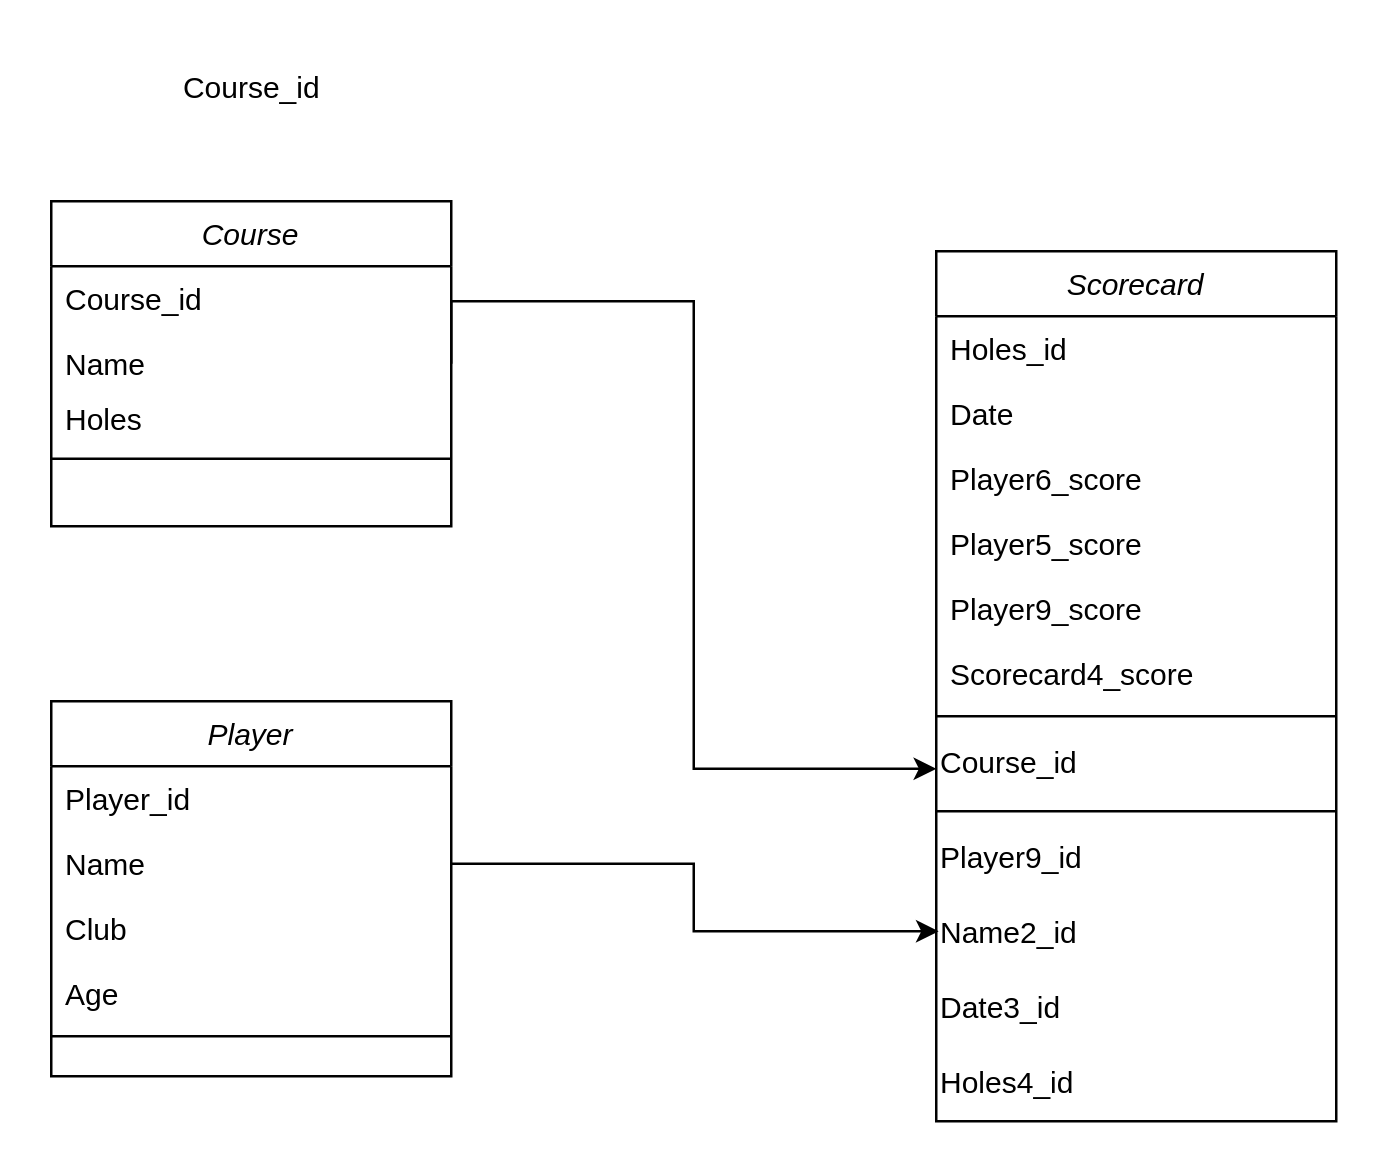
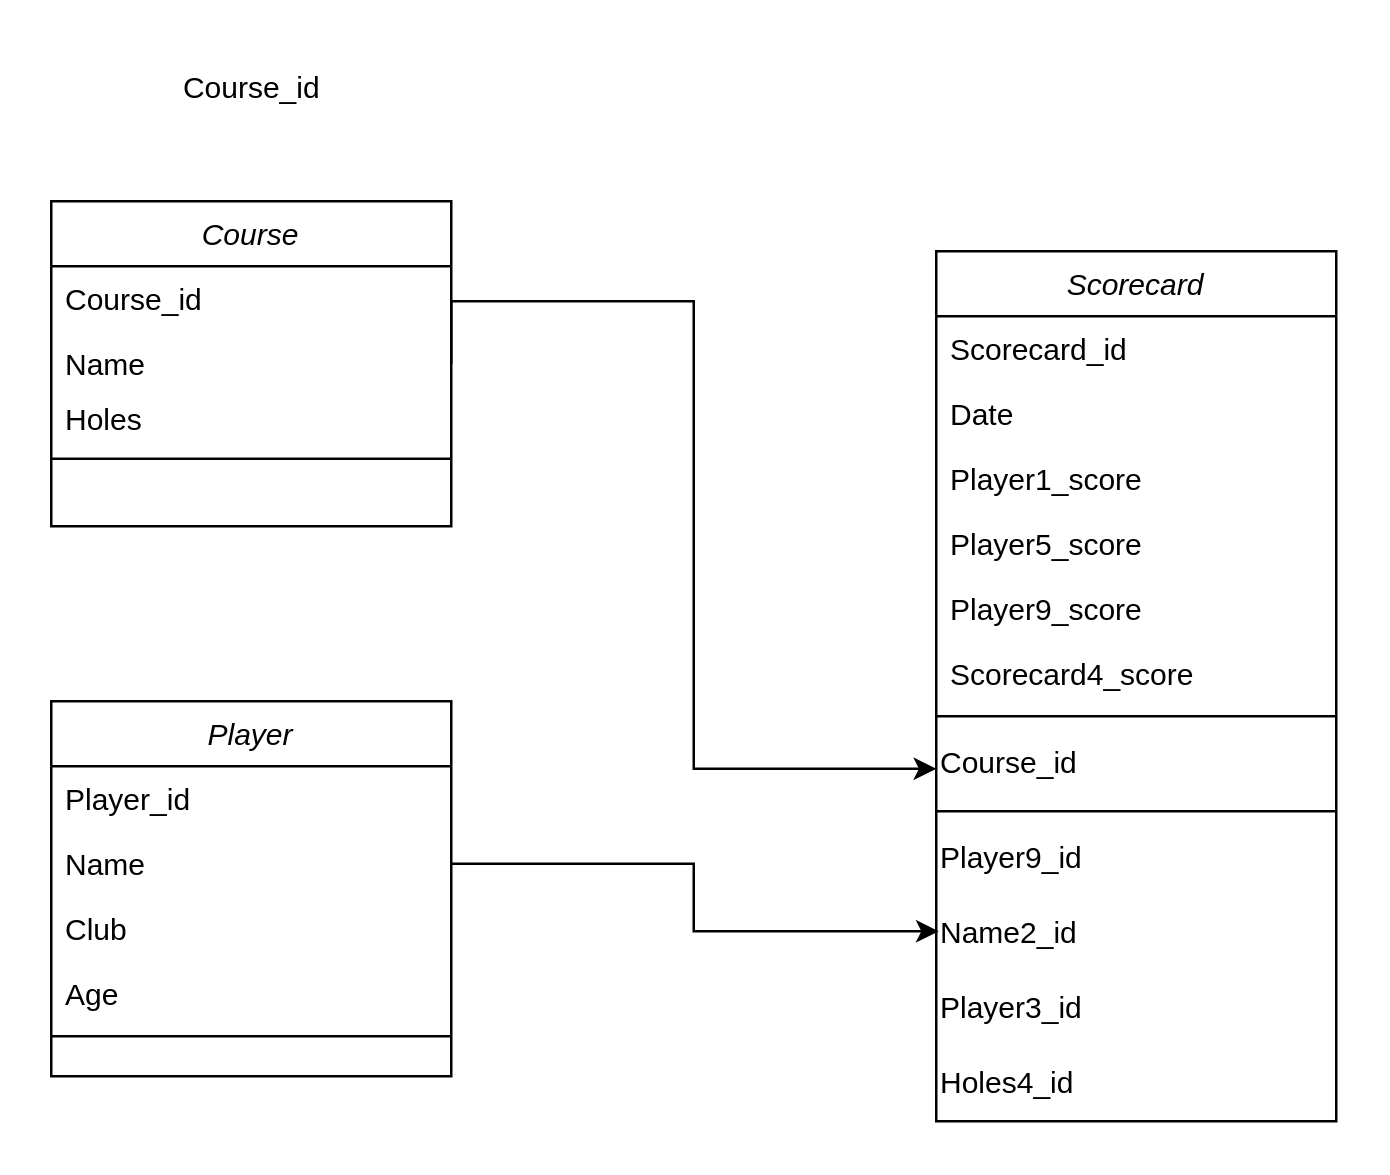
(1009, 350) -> (1047, 350)
(1055, 480) -> (1055, 480)
(1005, 1009) -> (1017, 1009)
